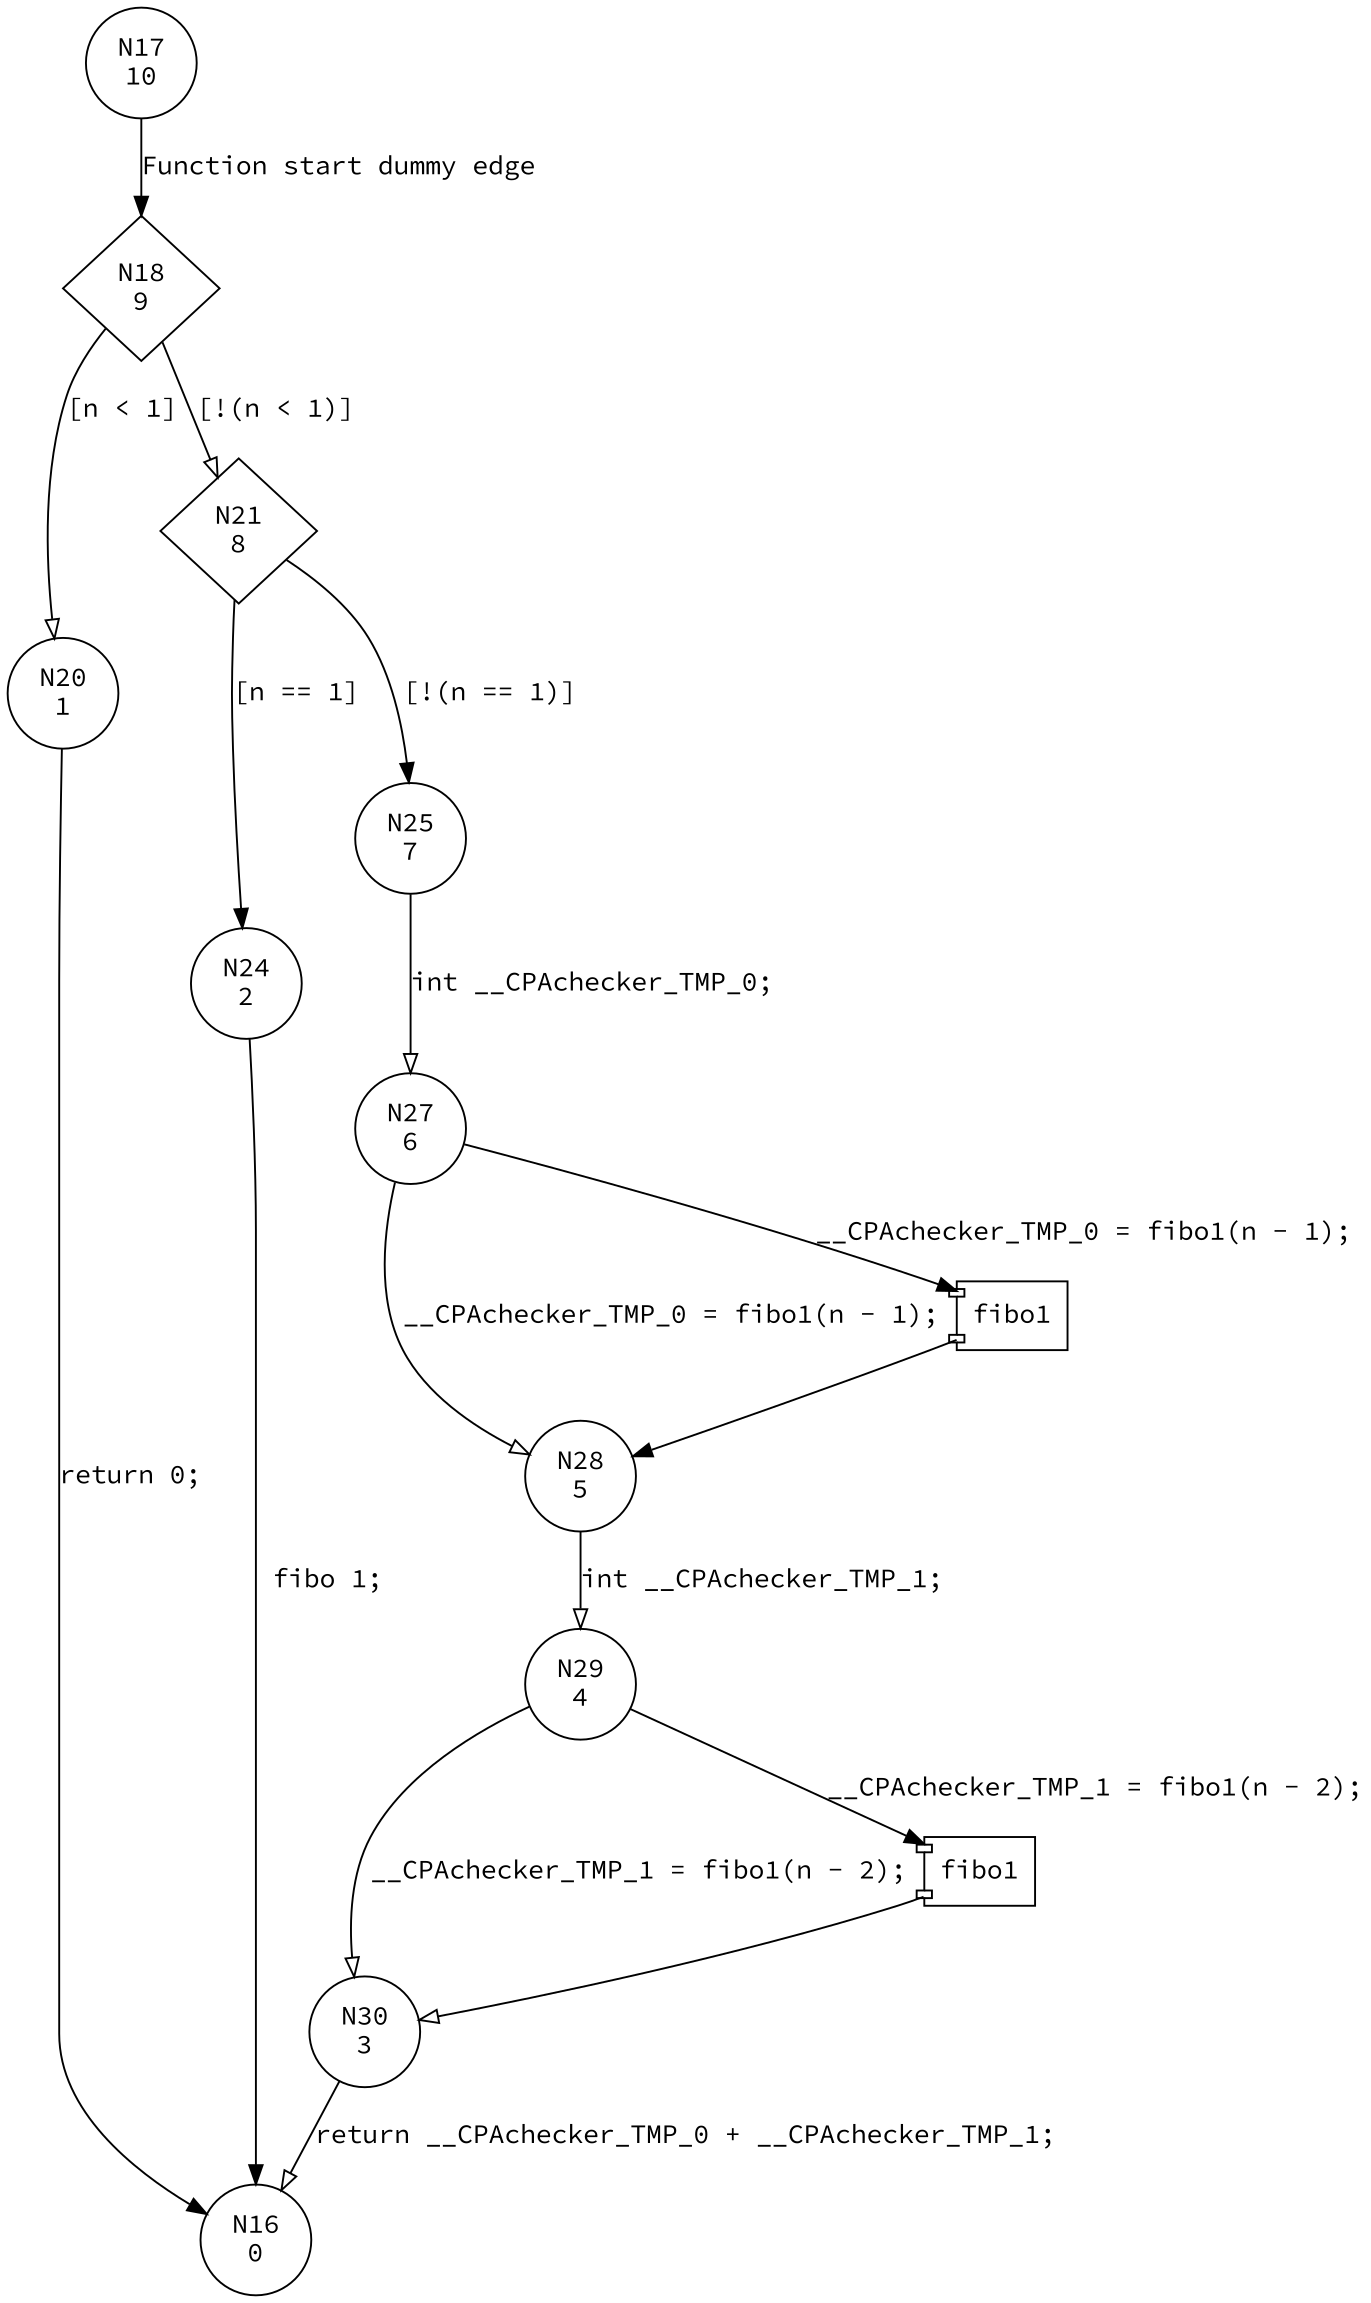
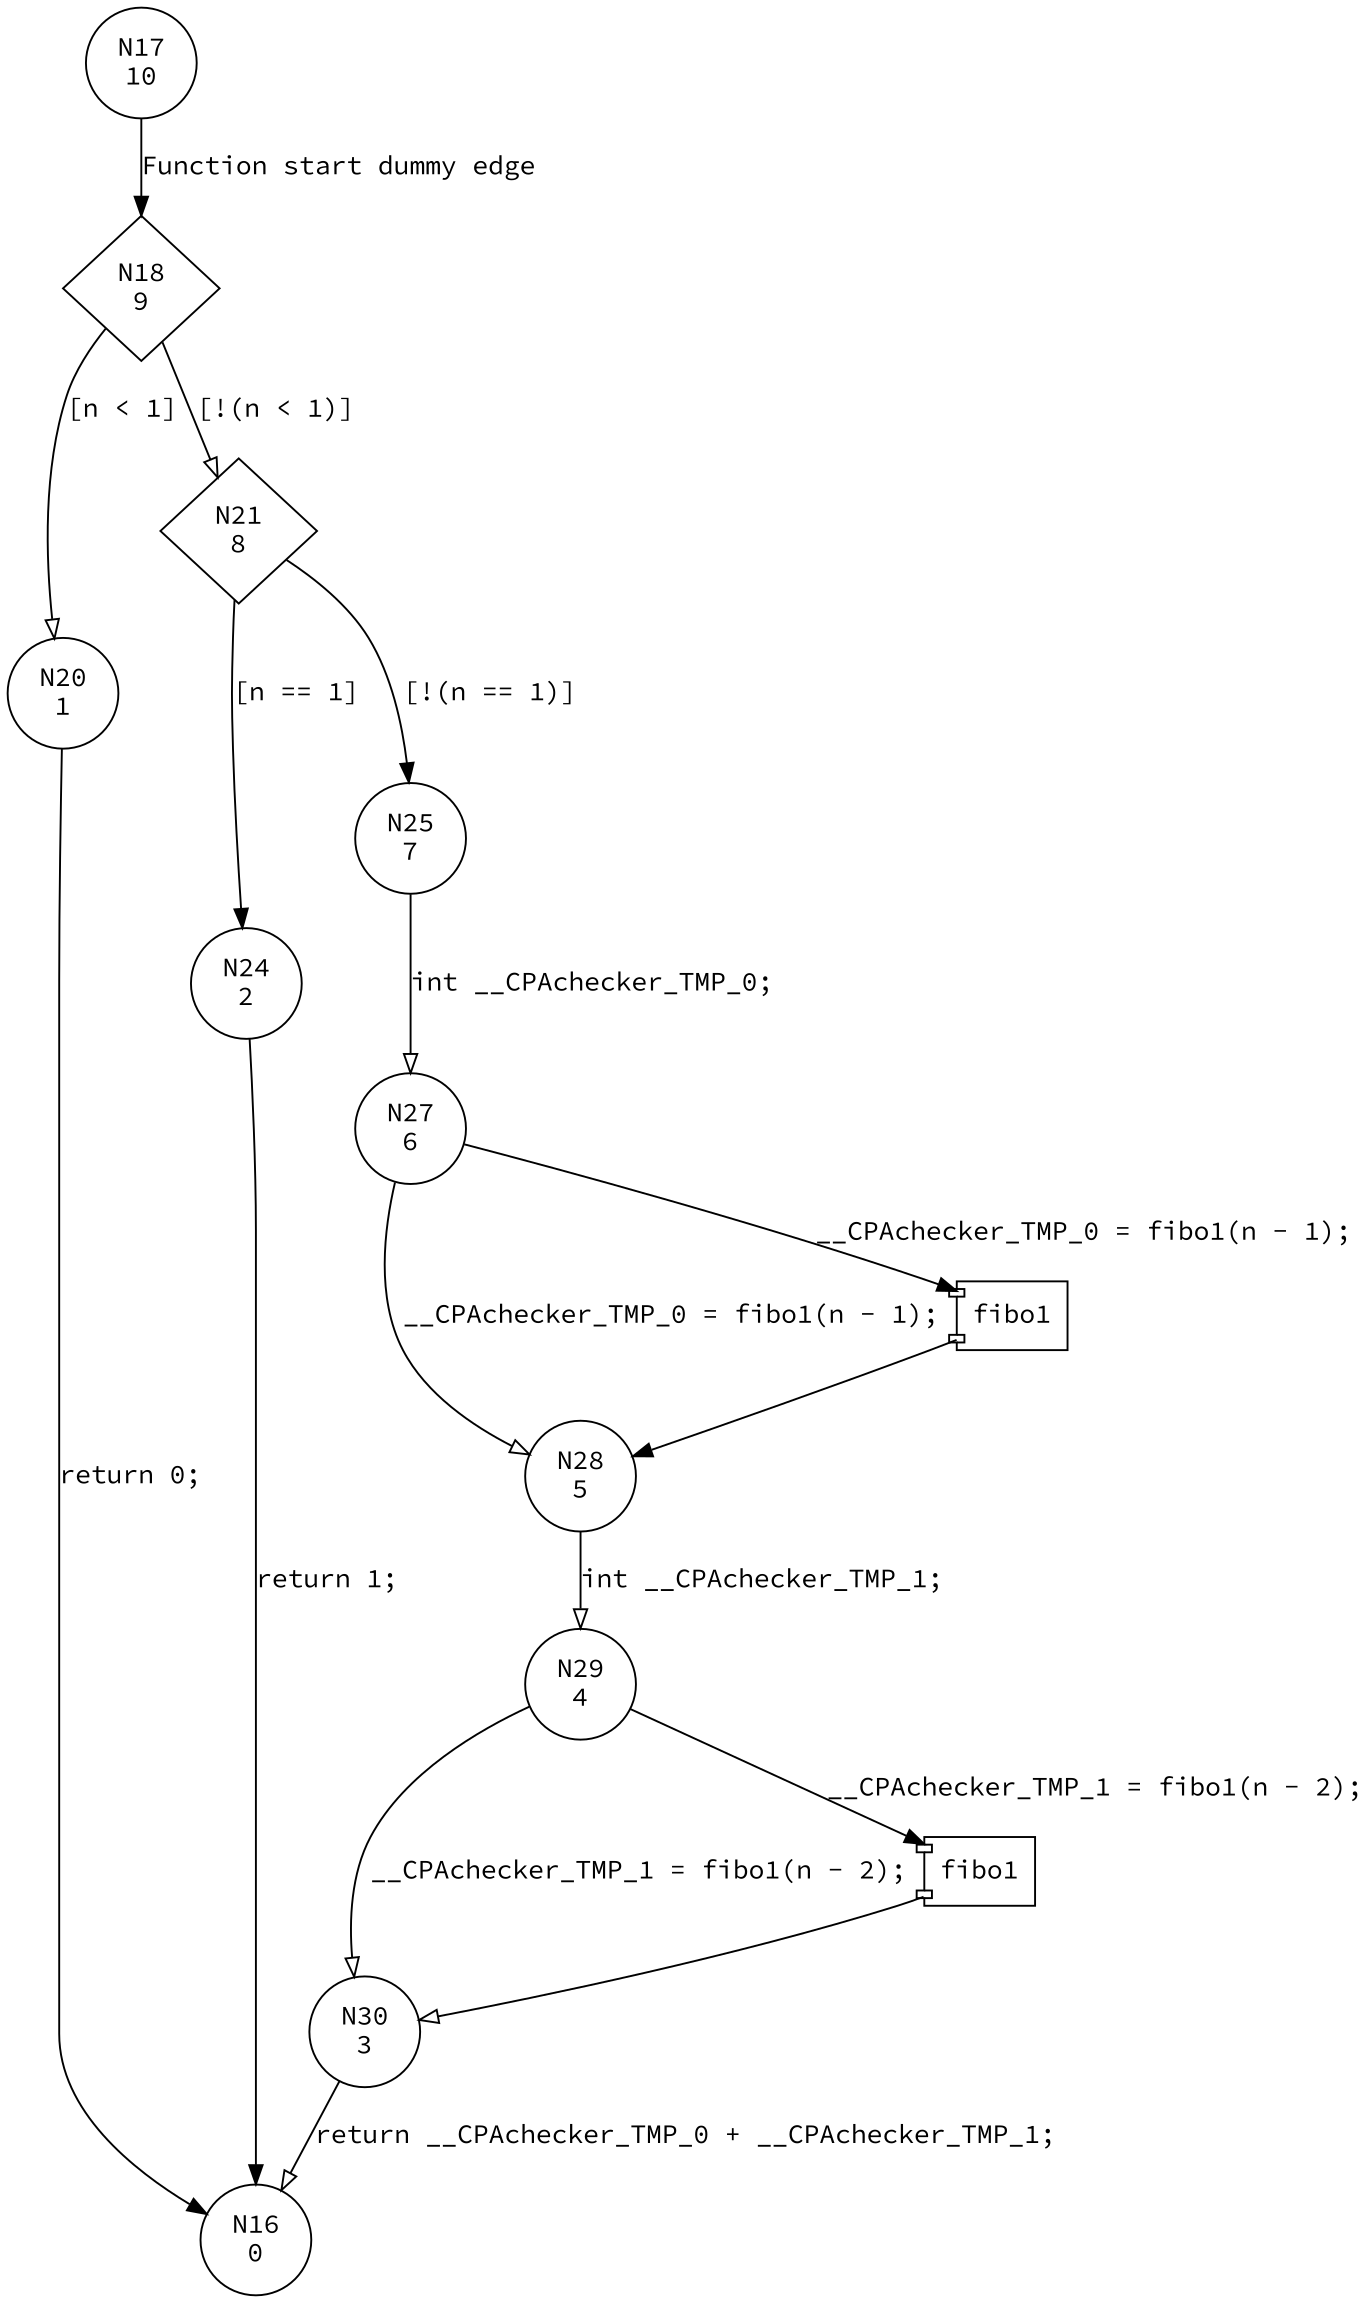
(328, 1580) -> (328, 1580)
